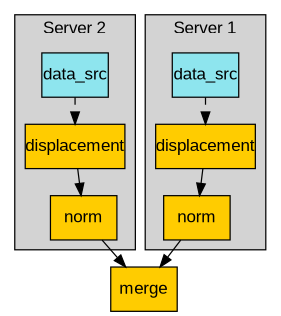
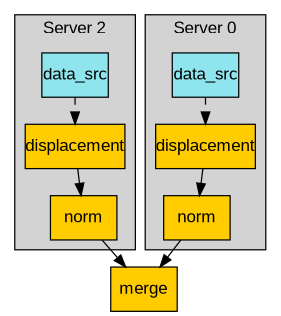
(206, 29) -> (206, 29)
